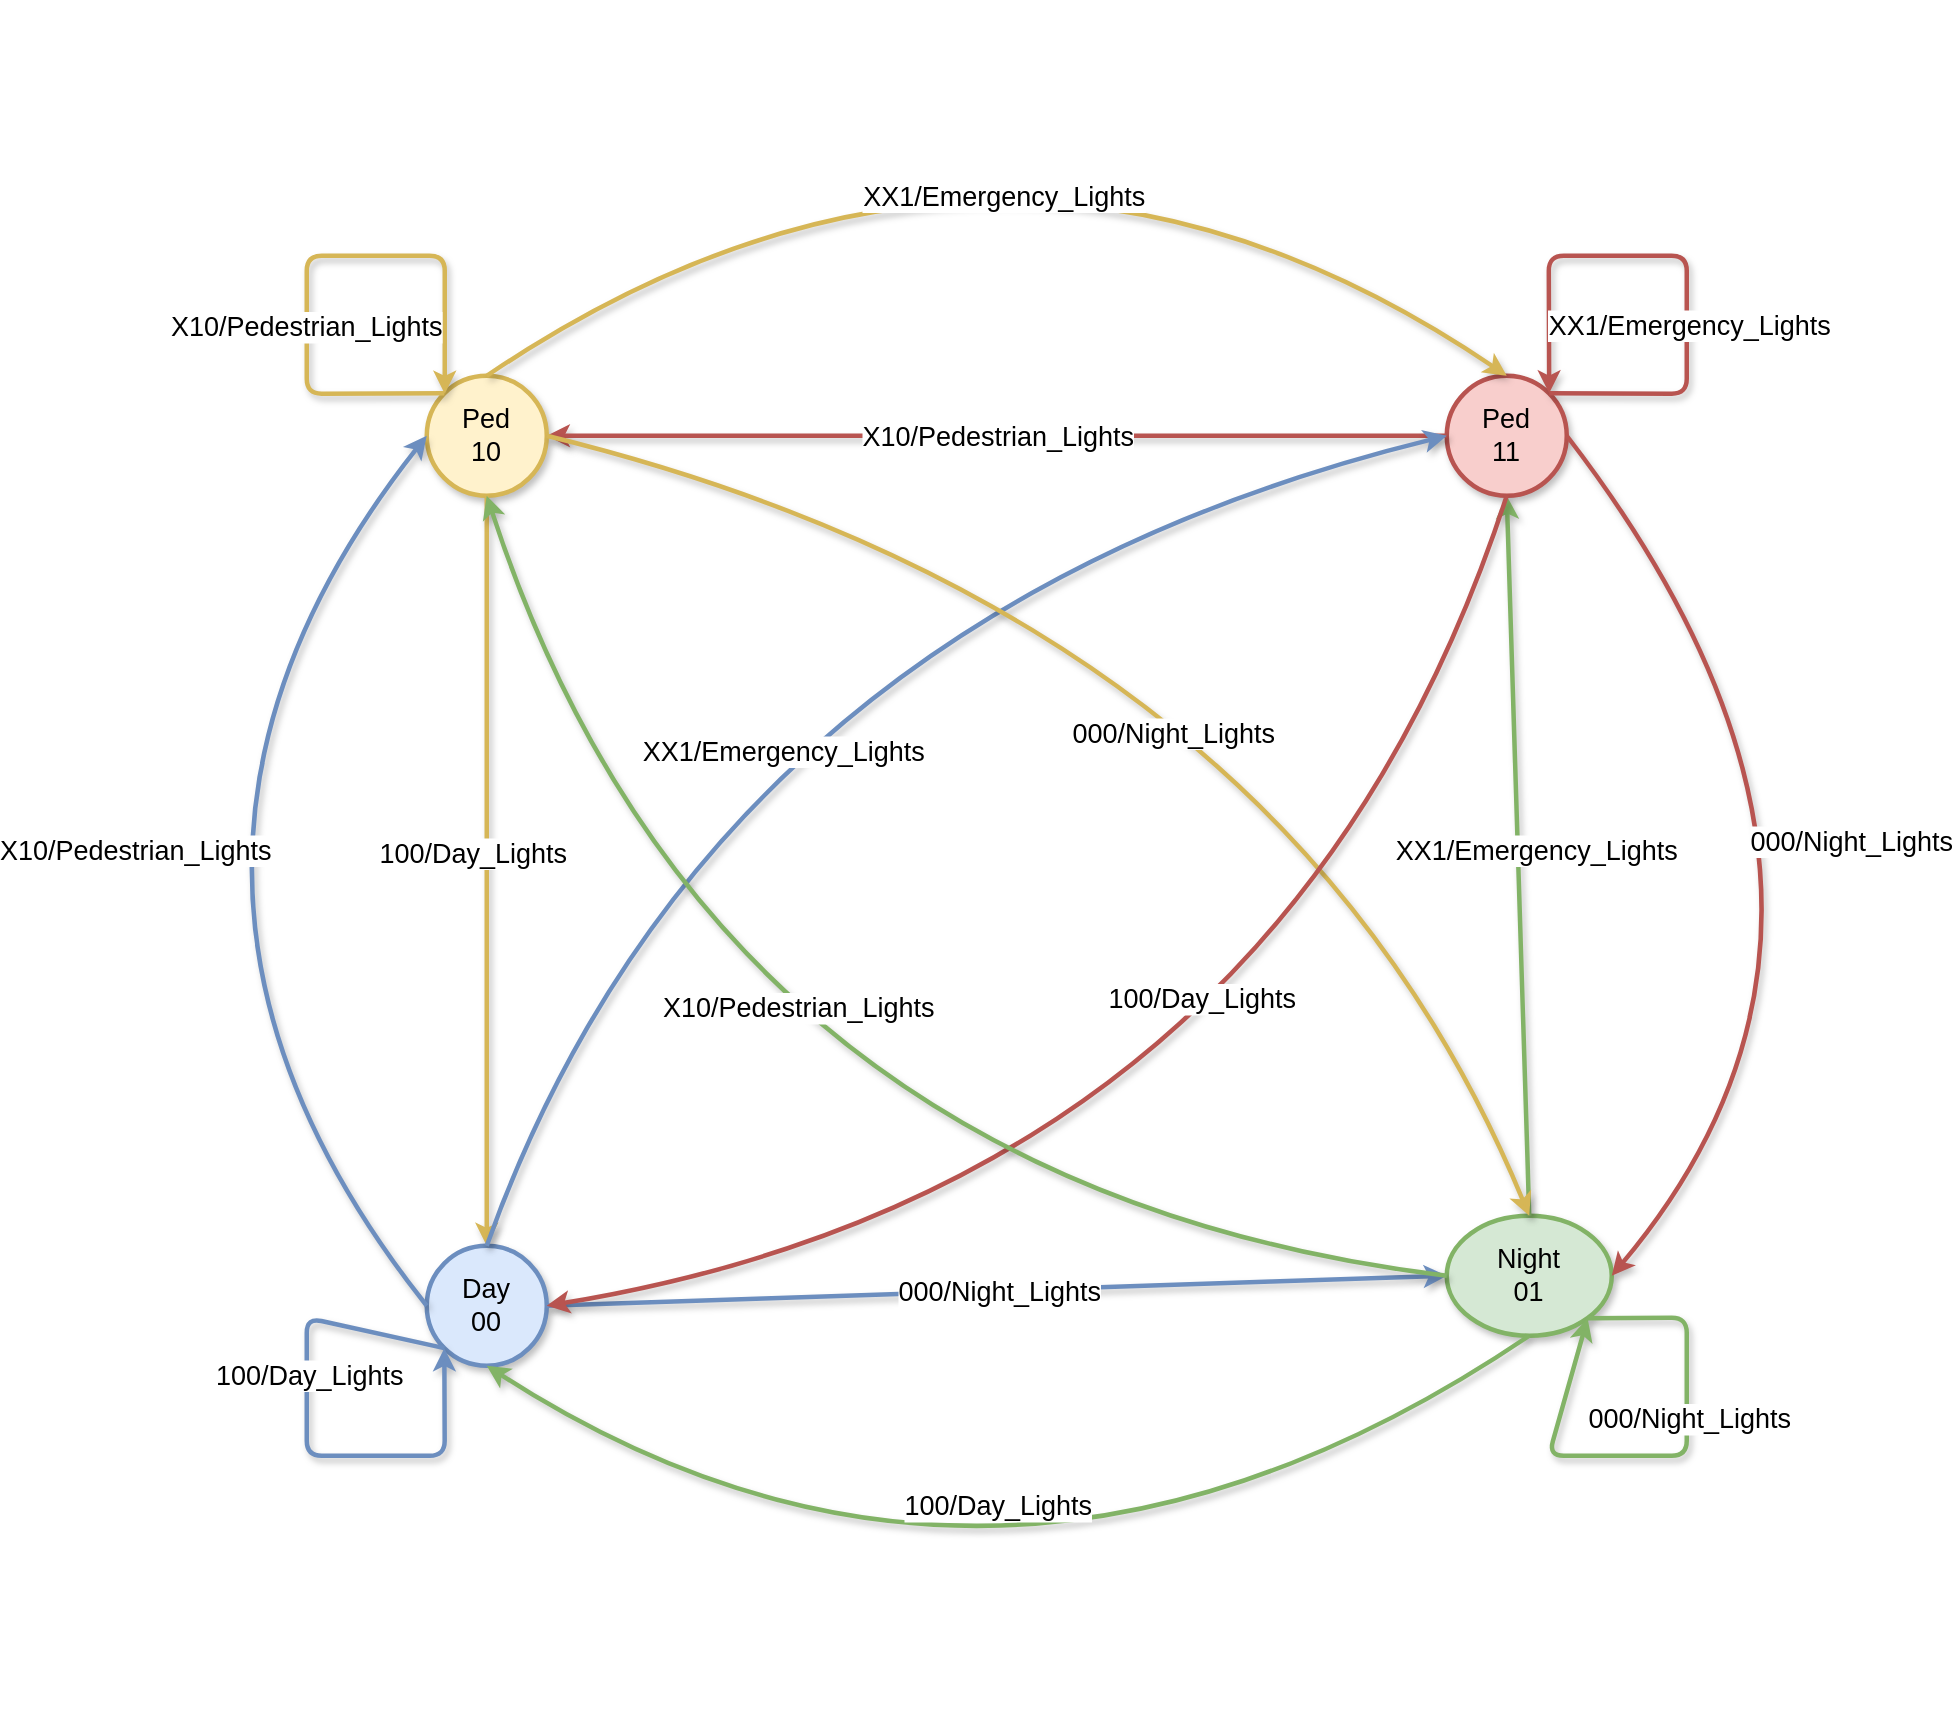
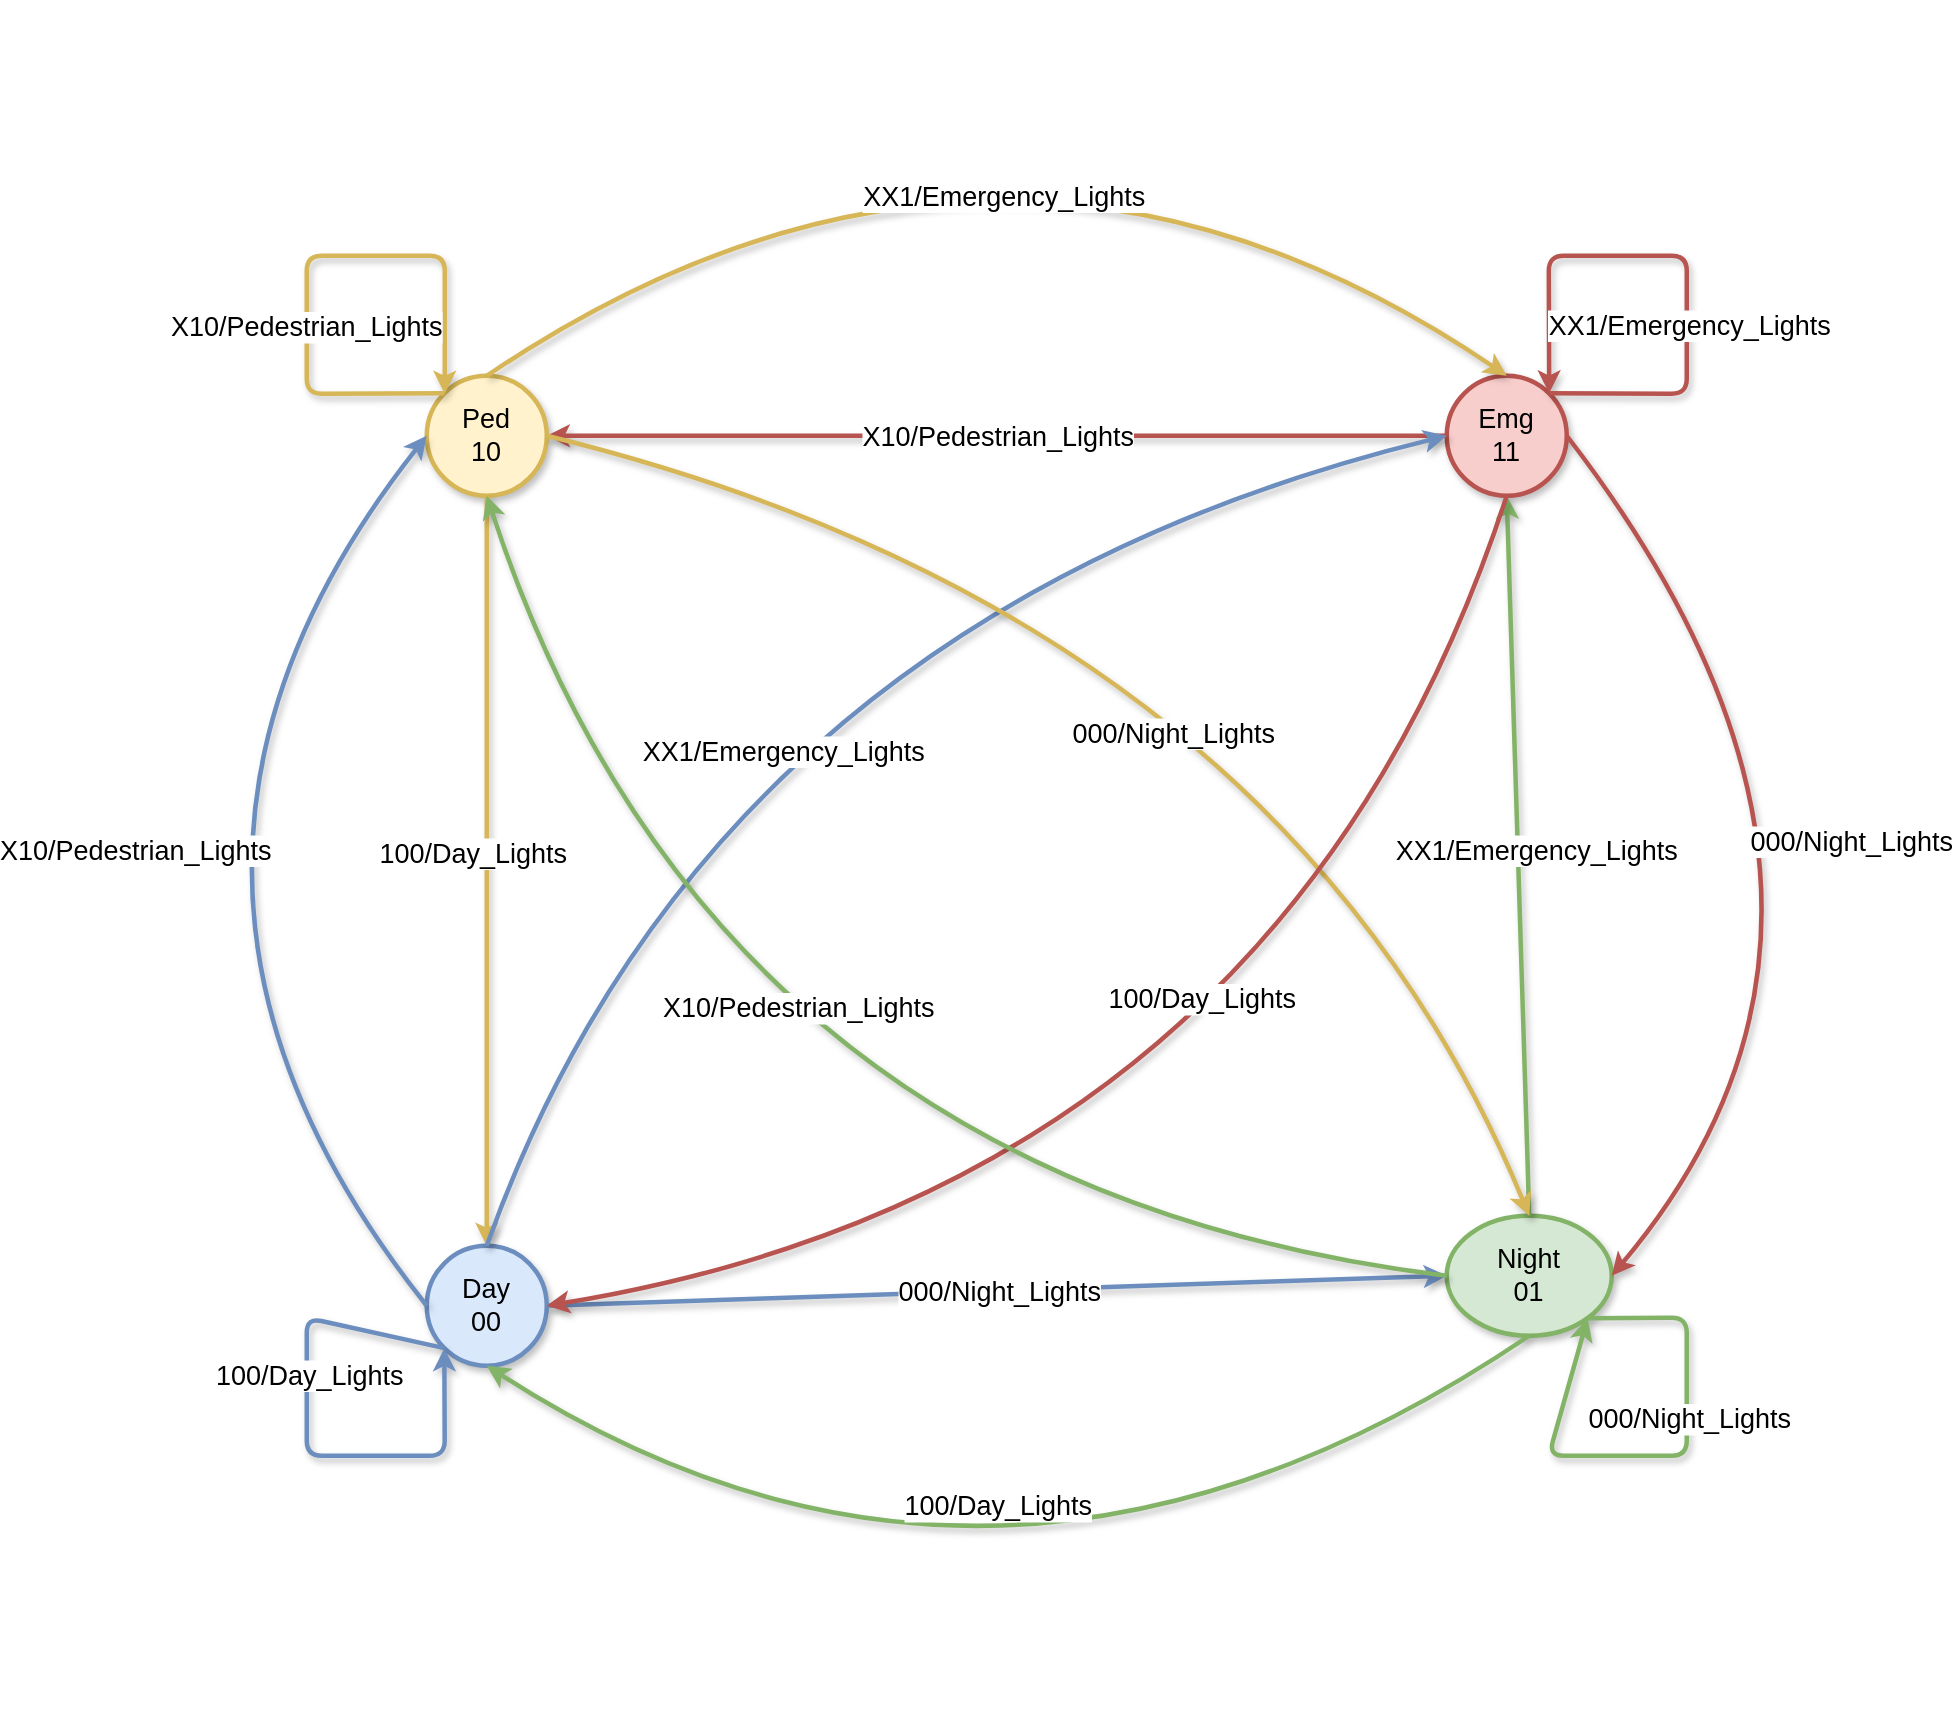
(1507, 436) -> (1507, 436)
